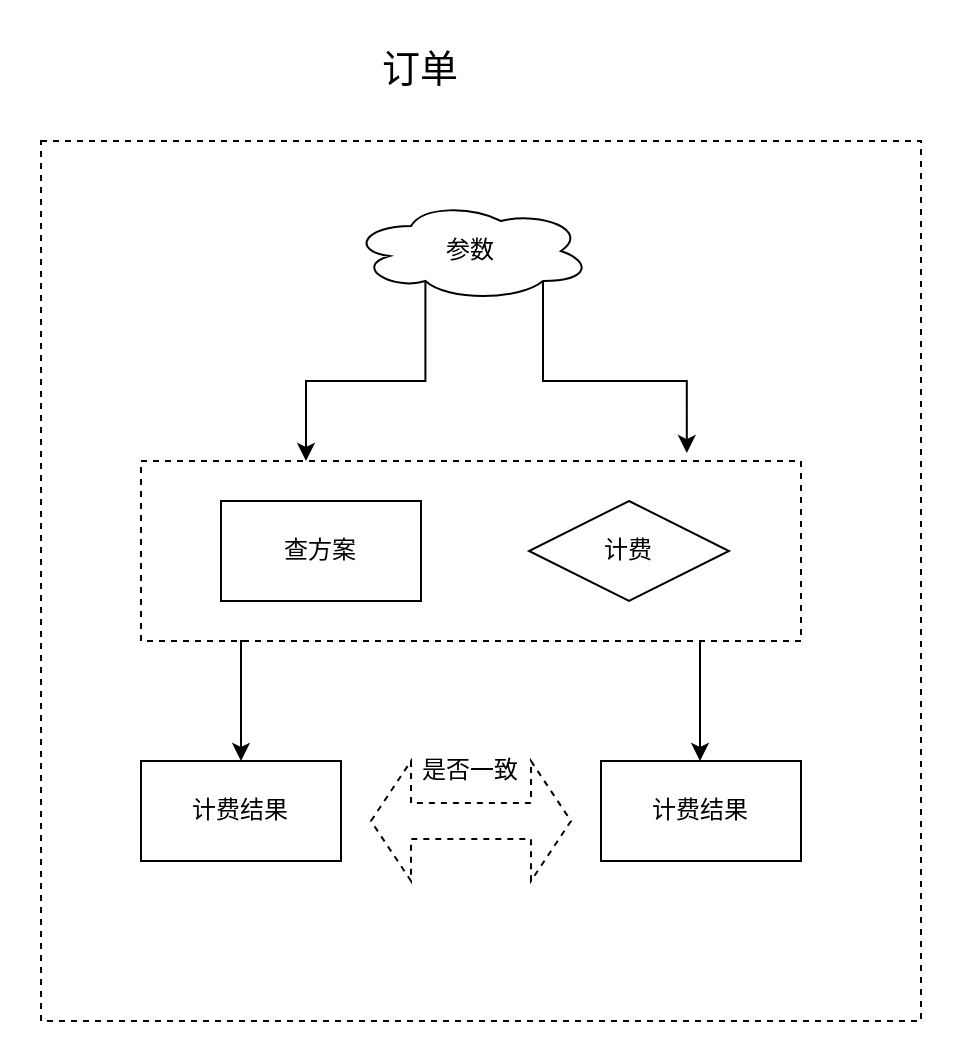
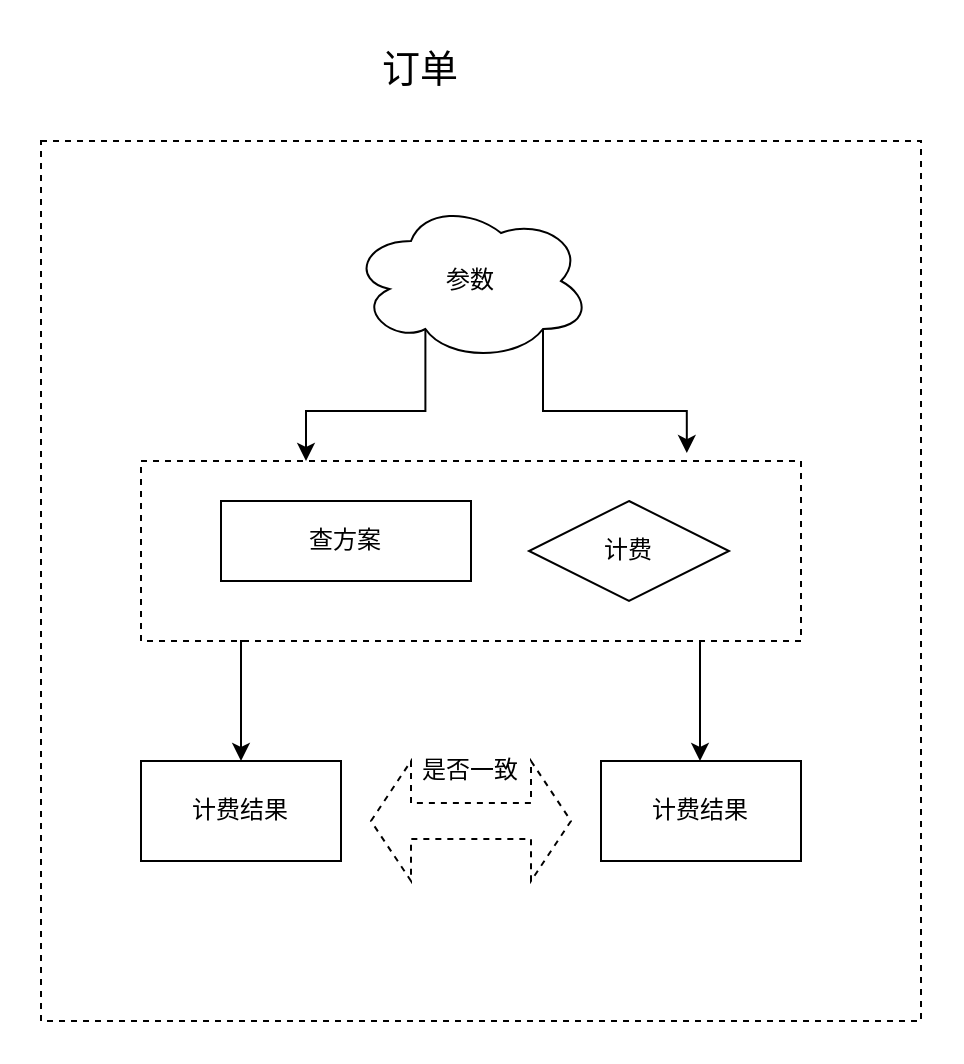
(471, 251) -> (471, 281)
(321, 551) -> (346, 541)
